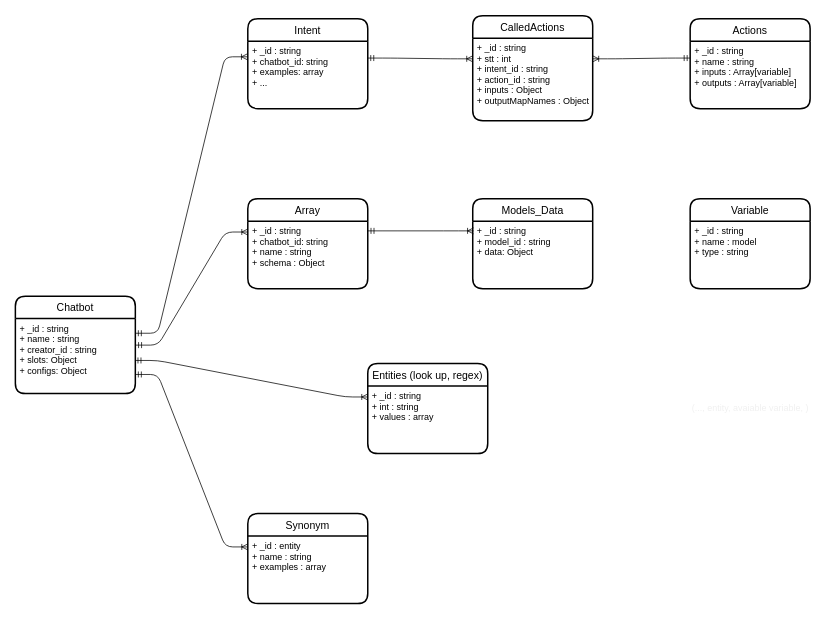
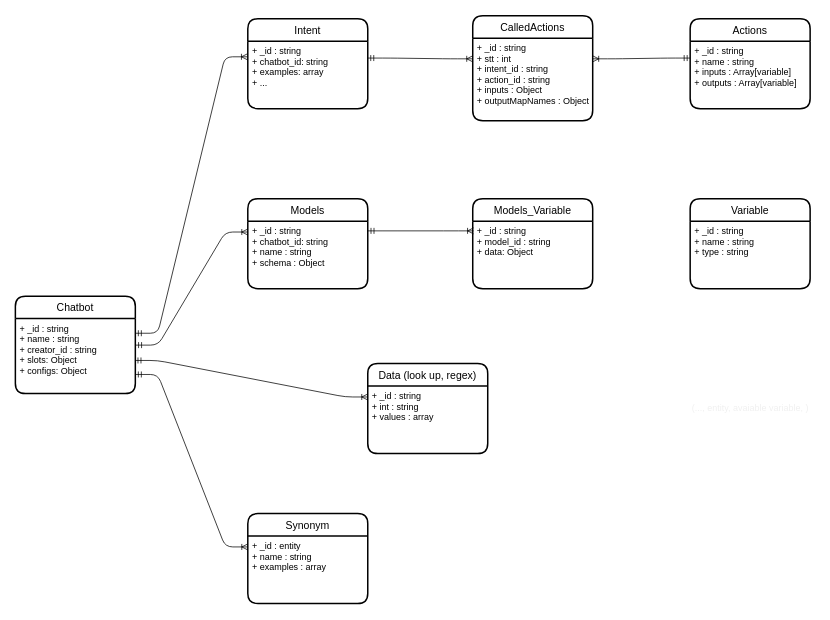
(308, 210) -> (308, 210)
(533, 210) -> (533, 210)
(723, 231) -> (723, 231)
(428, 375) -> (428, 375)
